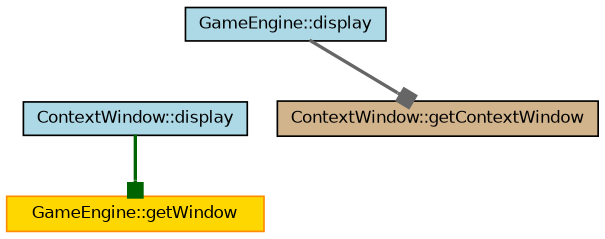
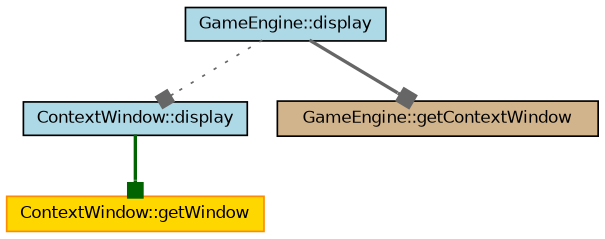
none -> (218, 67)
(438, 119) -> (438, 119)
(135, 214) -> (135, 214)
